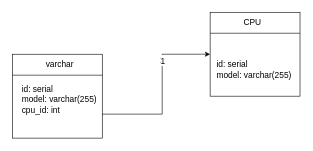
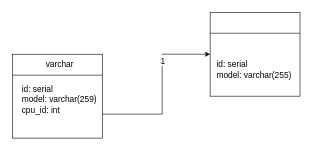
(264, 21) -> none
(40, 90) -> (40, 90)
